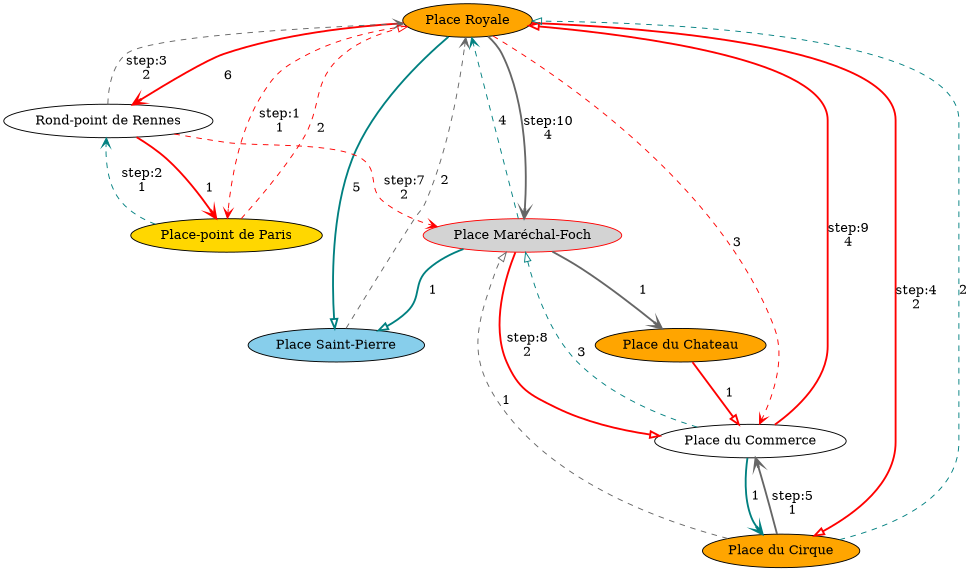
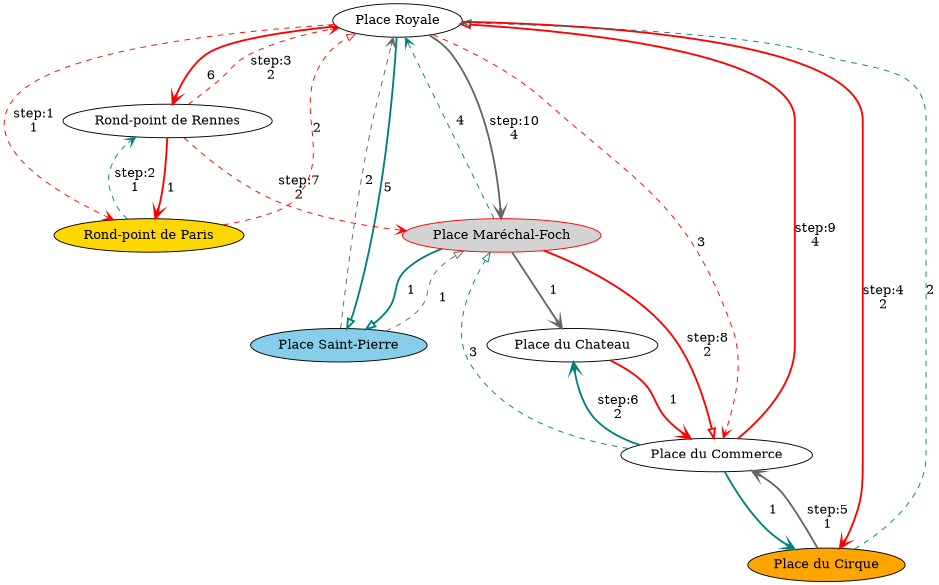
(468, 20) -> (397, 20)
(232, 34) -> (252, 53)
(896, 145) -> (861, 117)
(227, 235) -> (149, 235)
(681, 345) -> (572, 345)
(713, 389) -> (651, 393)
none -> (595, 419)
(539, 447) -> (426, 298)
